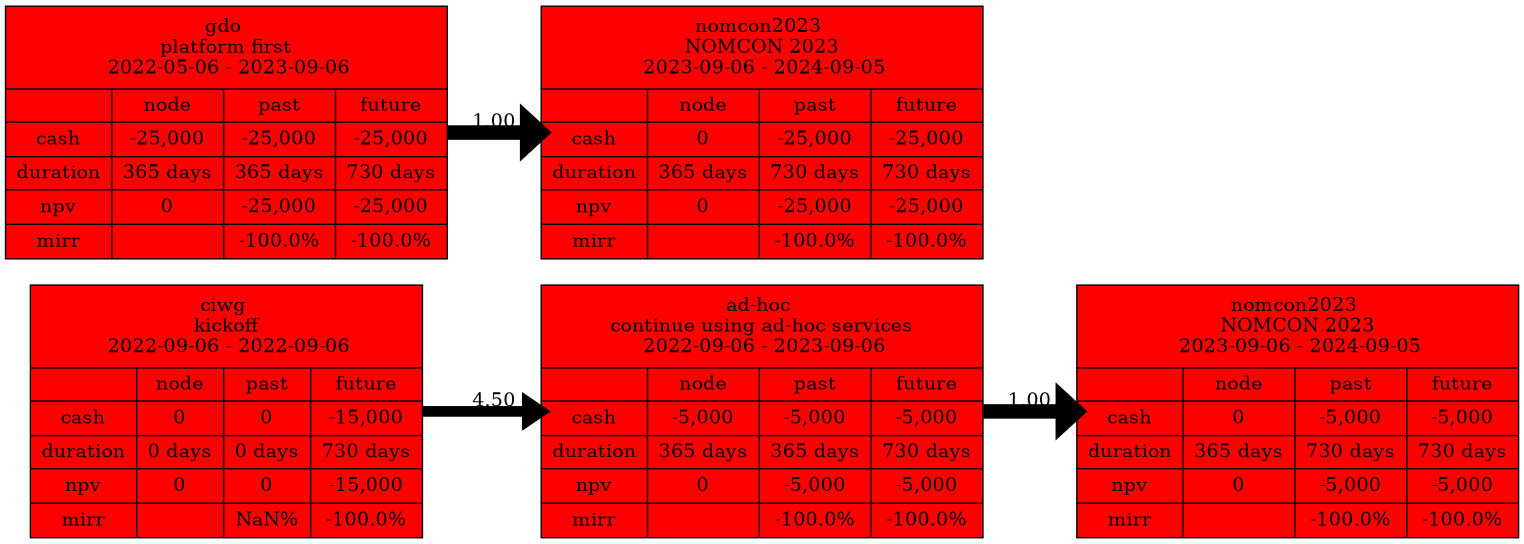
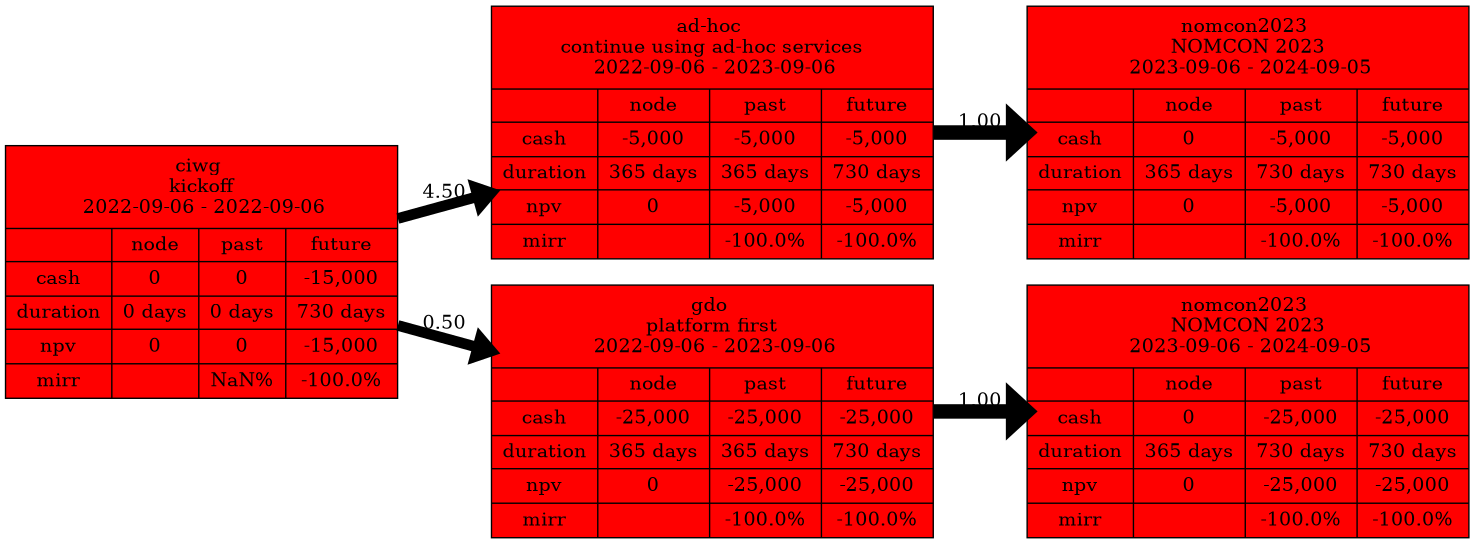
(226, 68) -> (712, 347)
none -> (438, 336)
